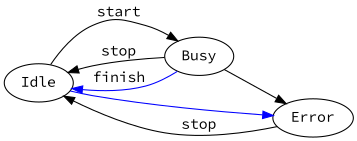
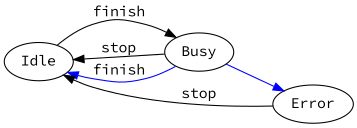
(119, 12) -> (119, 12)
(250, 84) -> (250, 75)
(166, 106) -> none
